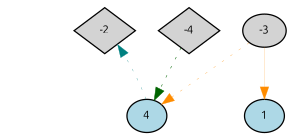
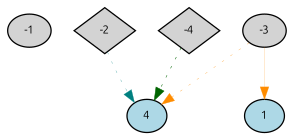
none -> (29, 31)
(136, 77) -> (117, 72)
